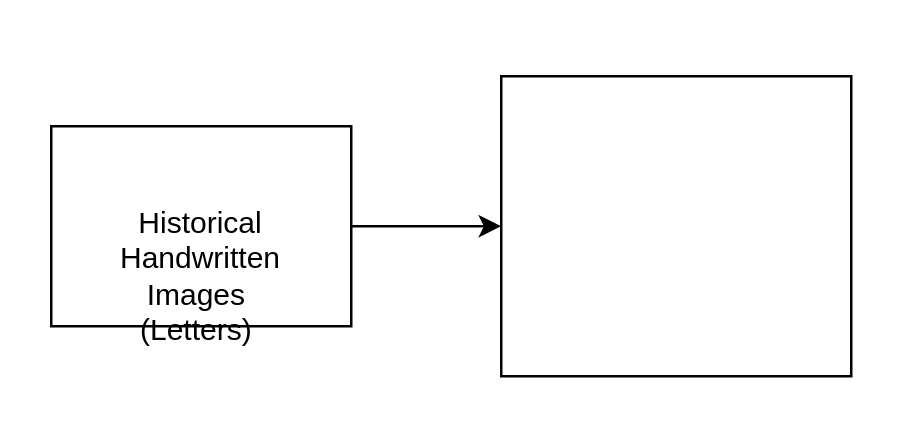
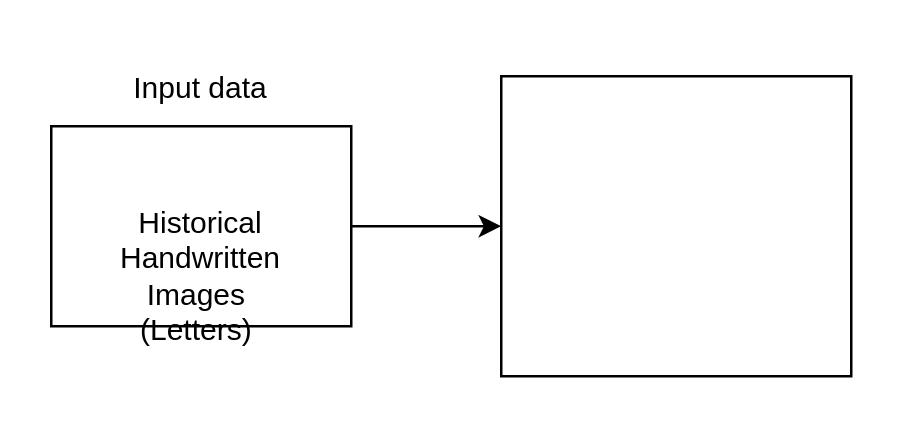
none -> (201, 89)
